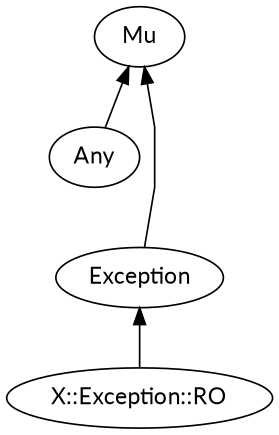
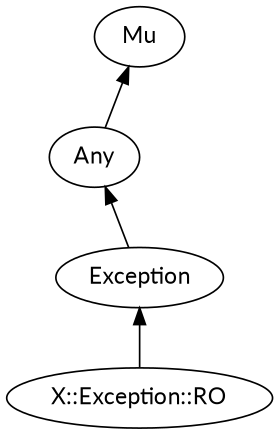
(155, 166) -> (120, 225)
